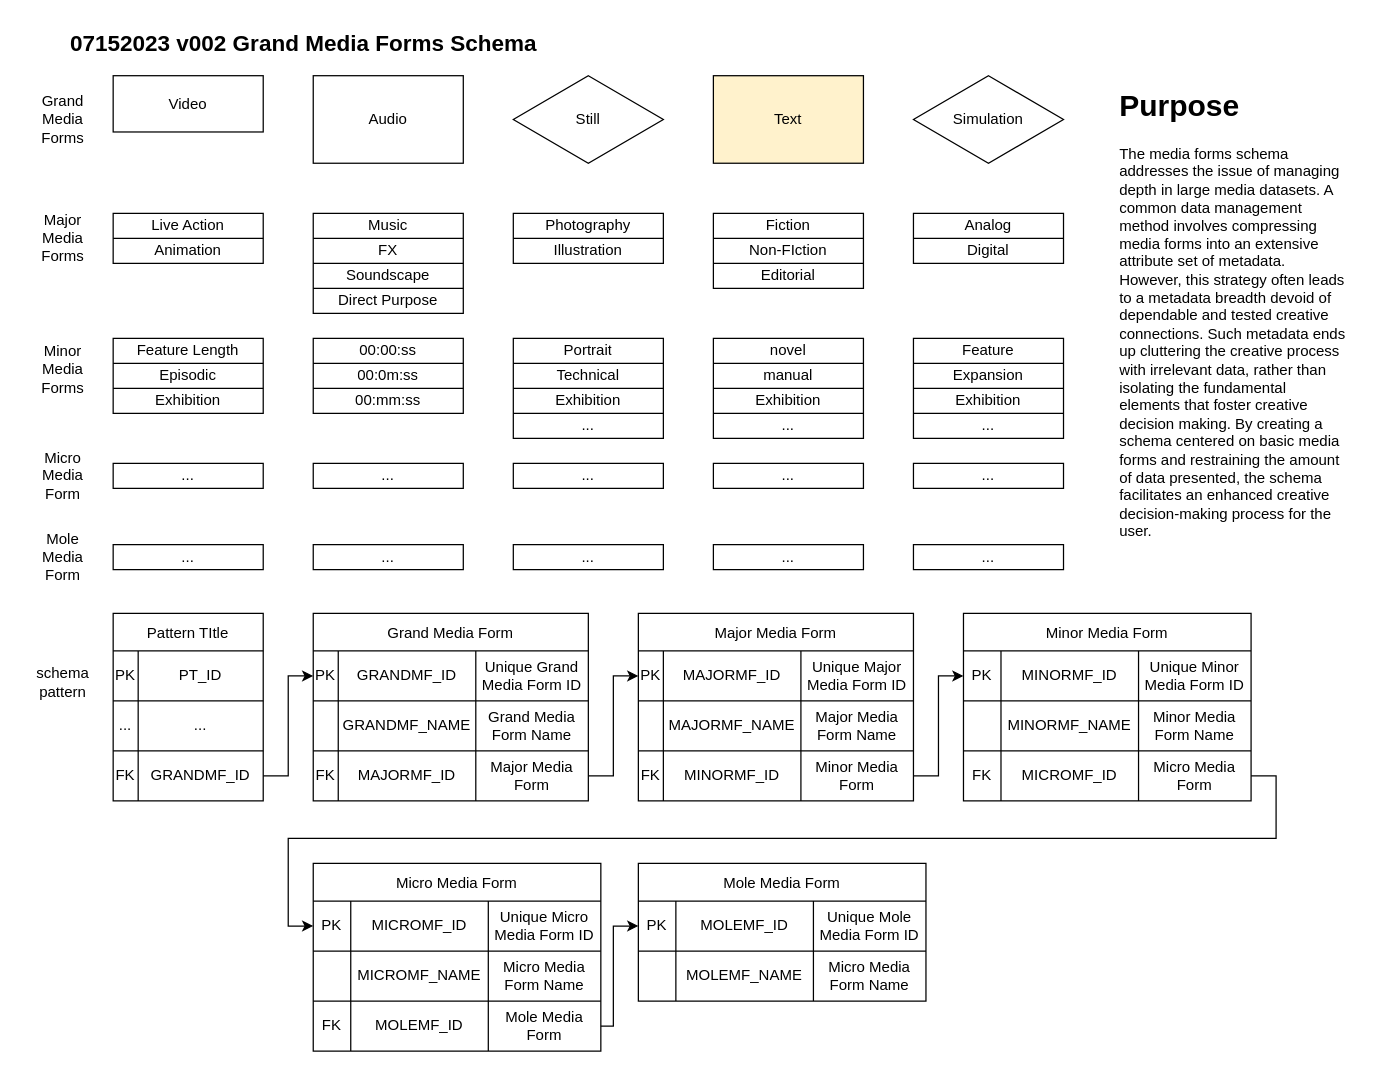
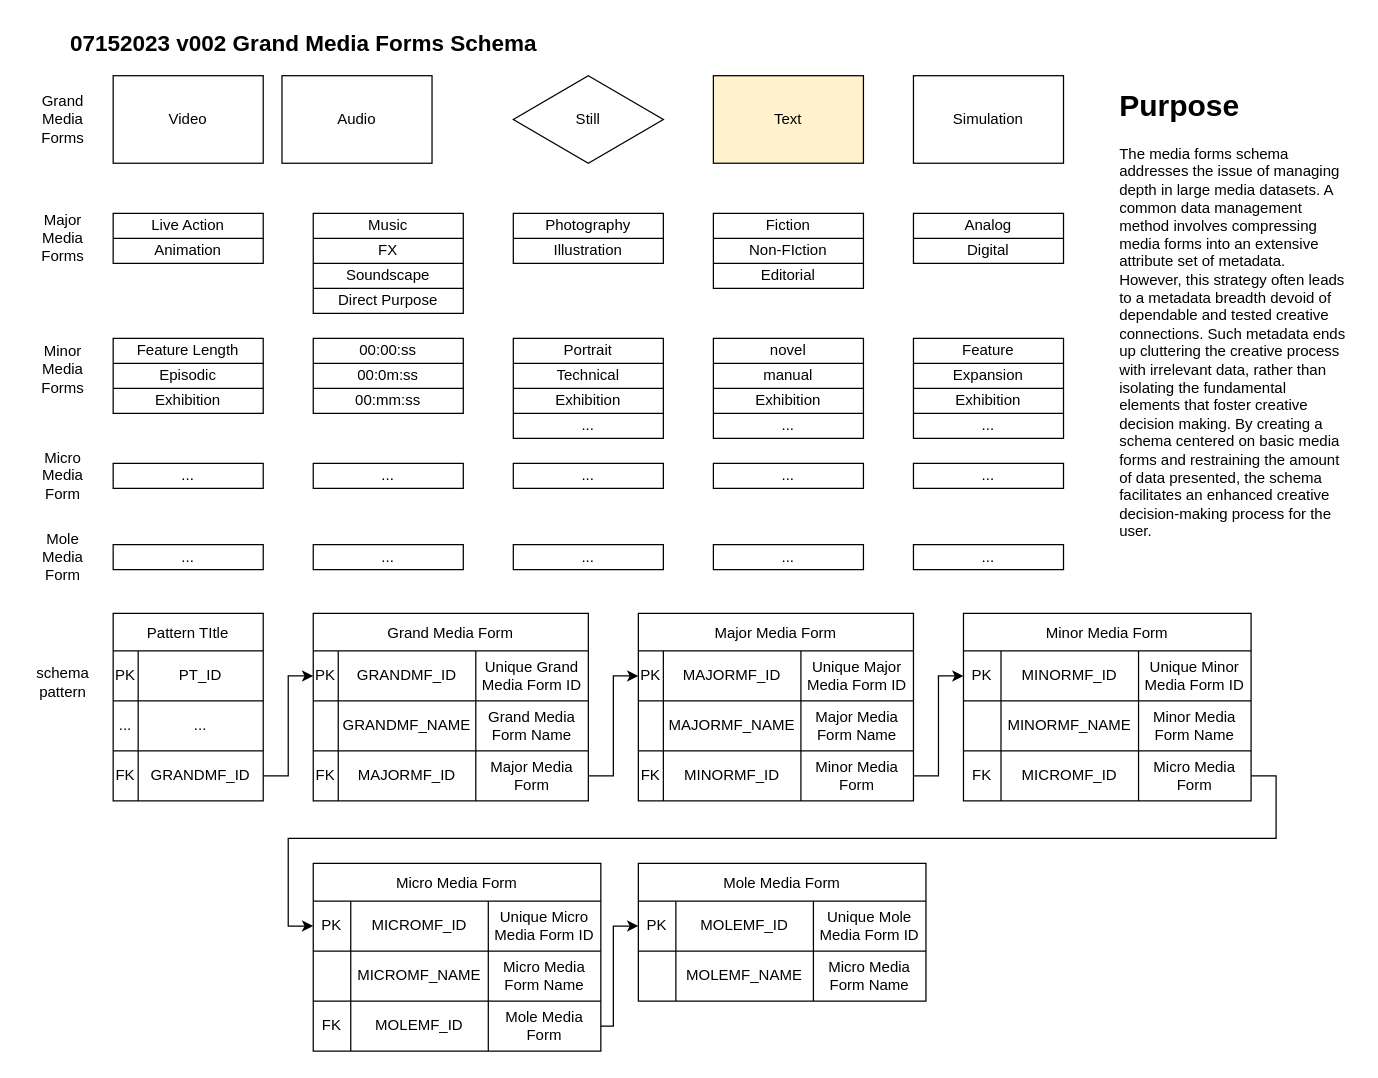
(188, 104) -> (188, 119)
(388, 119) -> (357, 119)
(988, 119) -> (988, 119)
